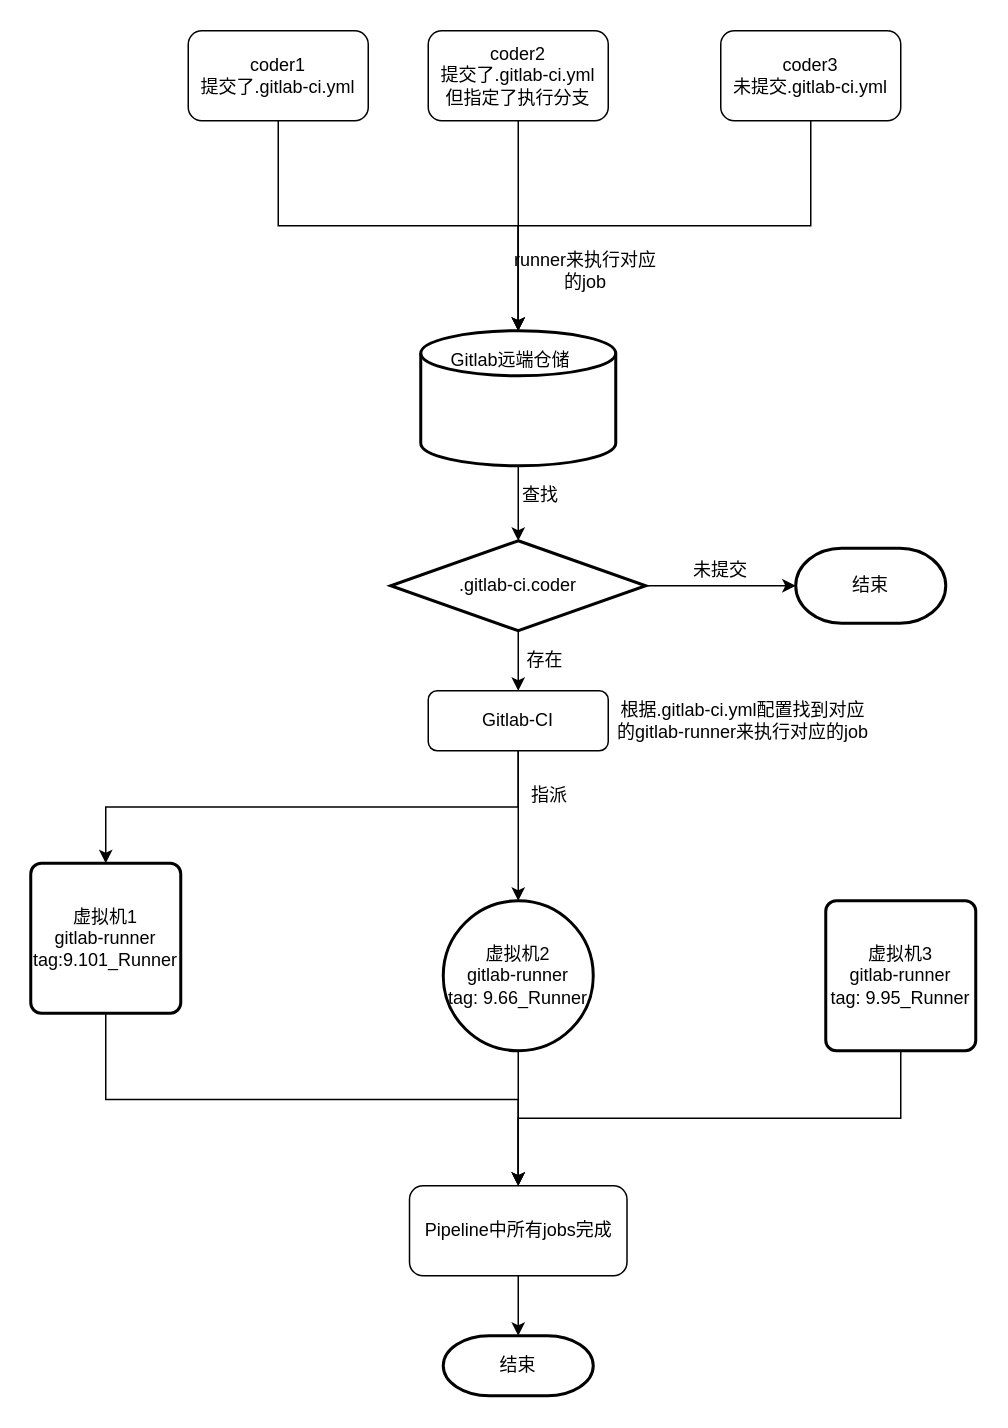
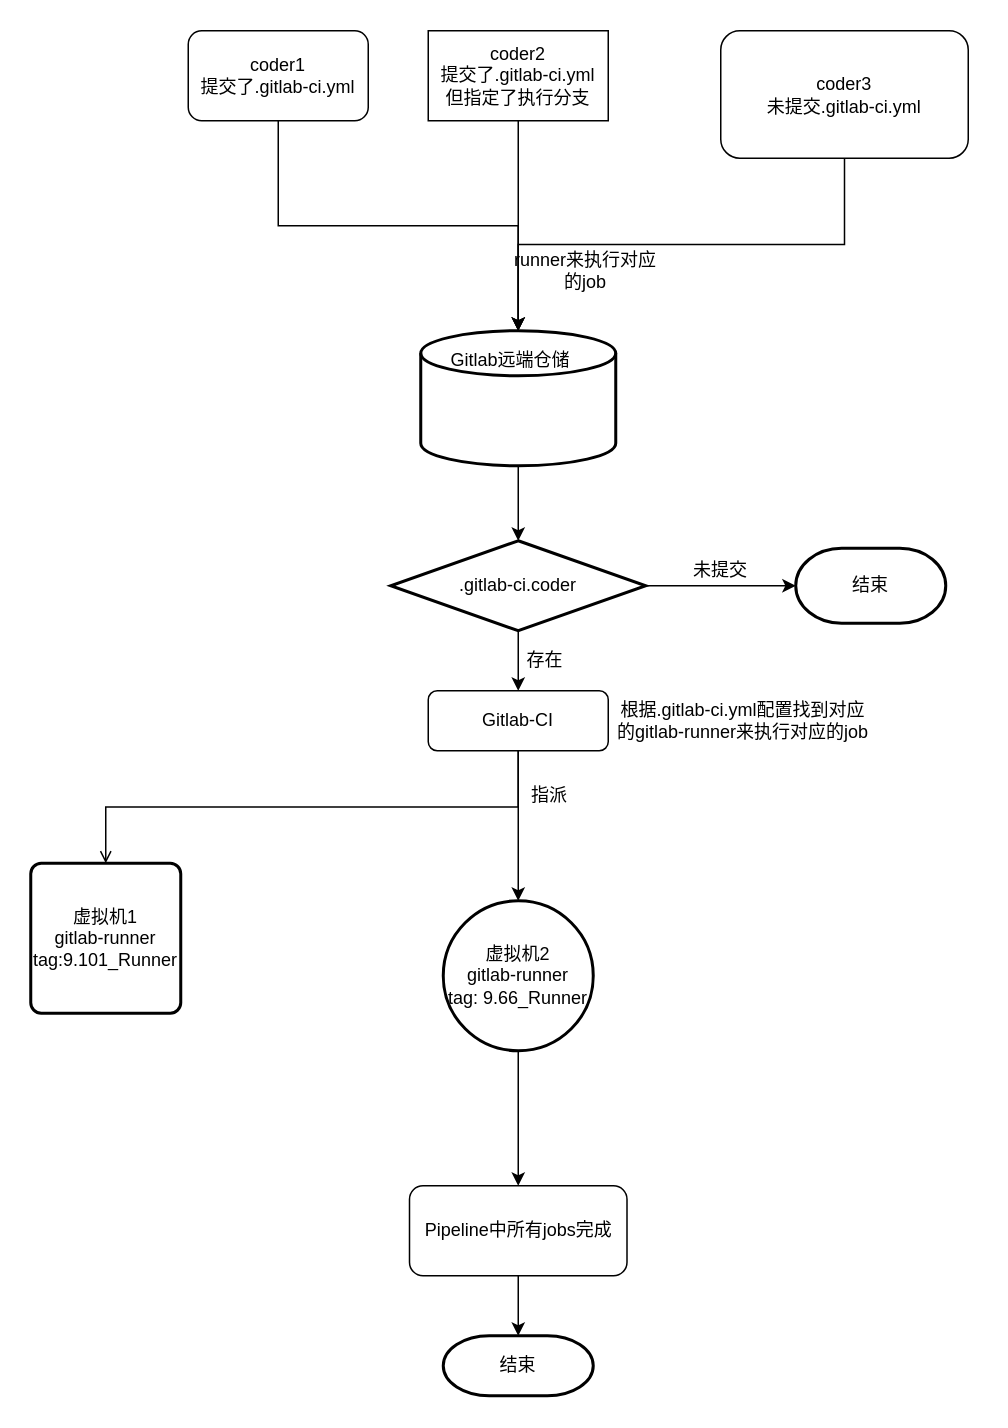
(518, 76) -> (518, 76)
(811, 76) -> (845, 95)
(541, 496) -> none
(106, 852) -> (106, 854)
(901, 976) -> none
(268, 1100) -> none
(745, 1118) -> none
